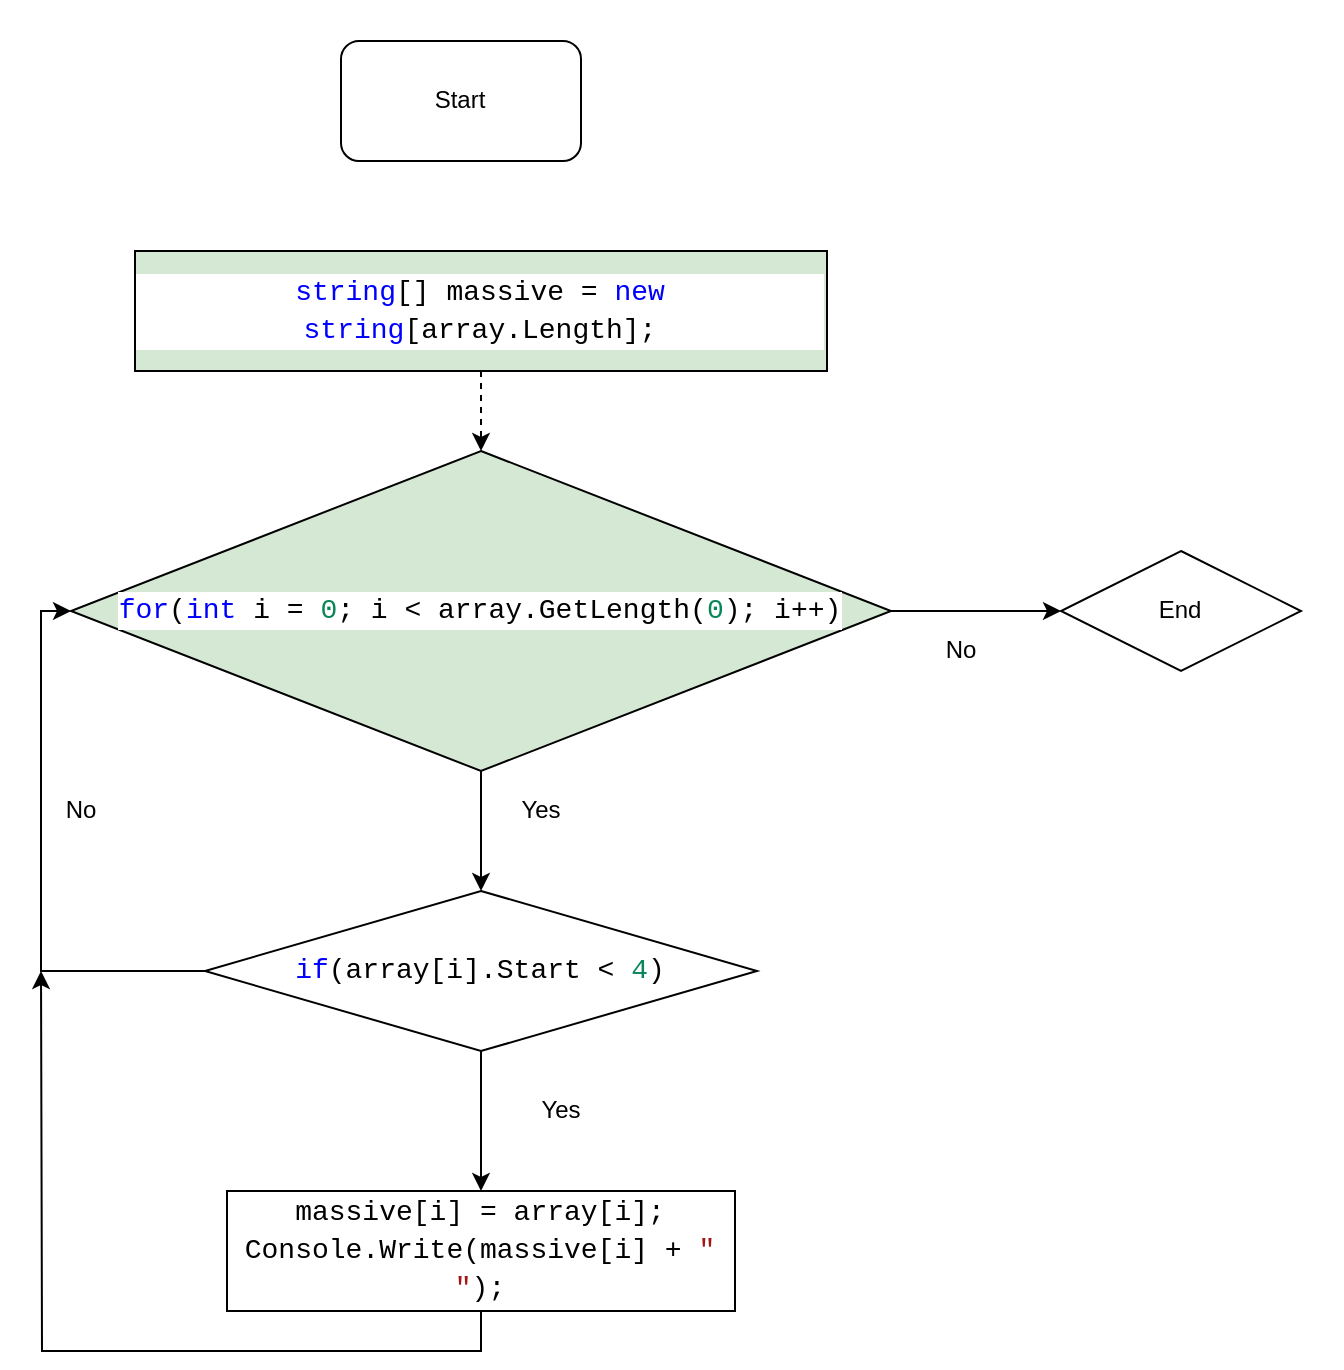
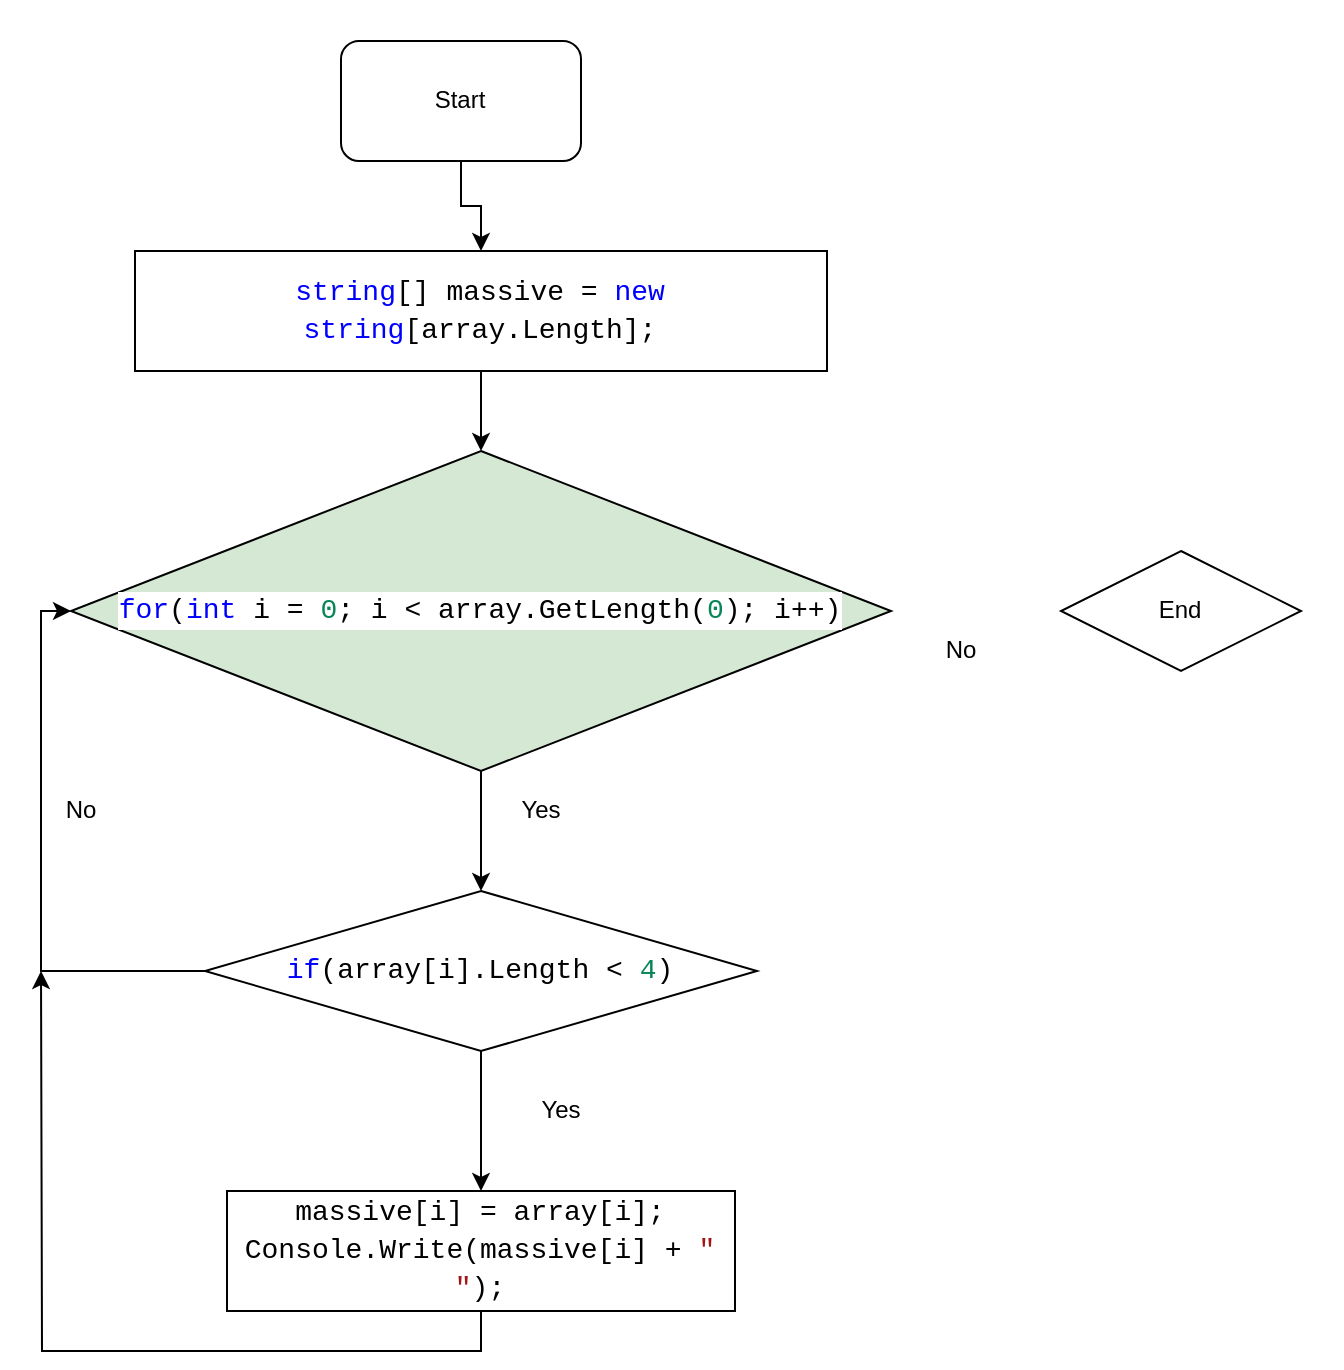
none -> (464, 206)
(481, 311) -> (481, 311)
(481, 403) -> (481, 403)
(969, 611) -> none
(481, 971) -> (481, 971)
